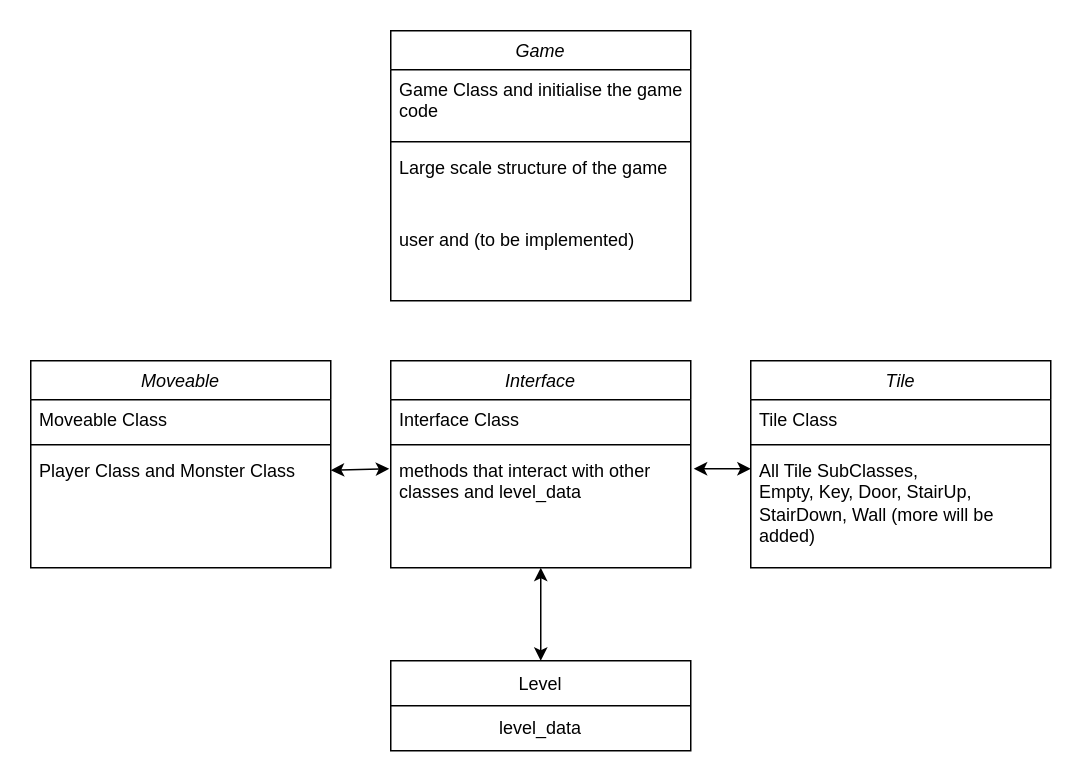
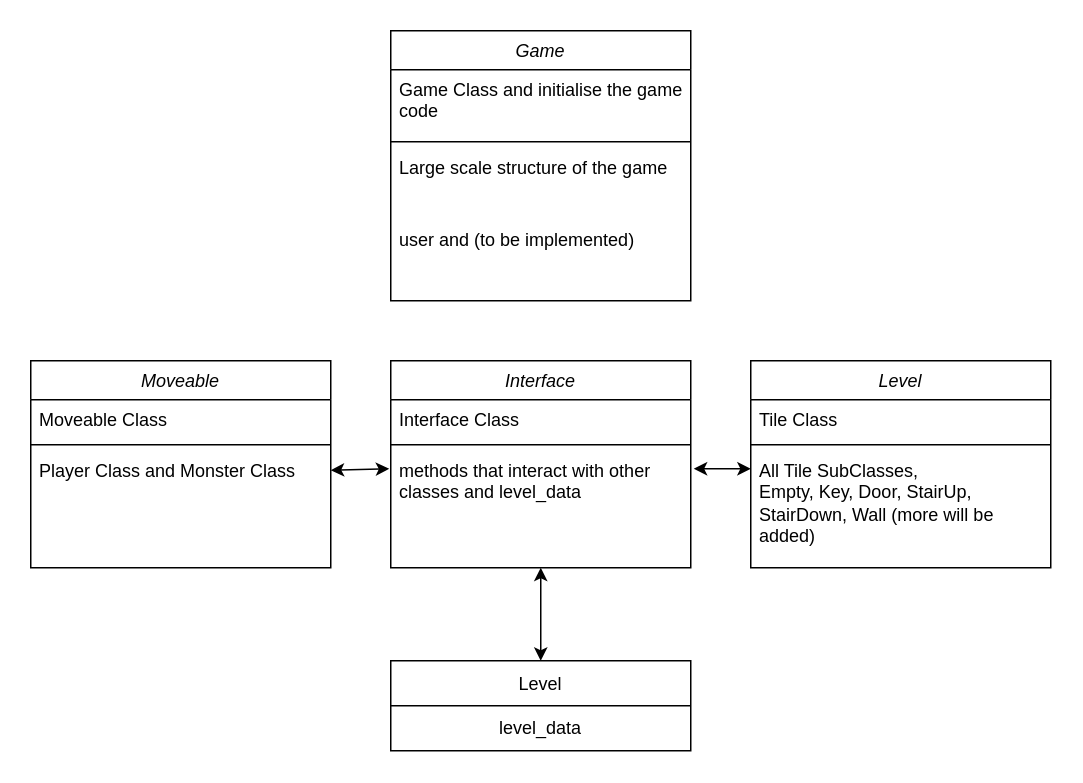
(900, 381) -> (900, 381)
